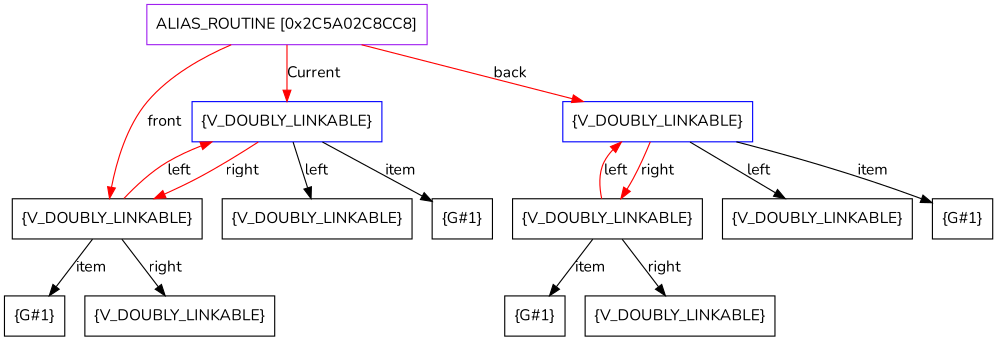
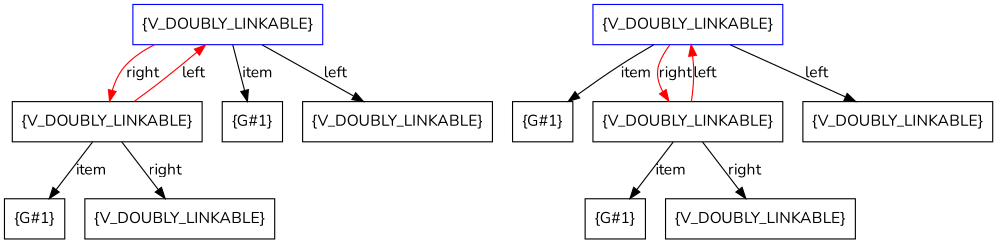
(287, 25) -> none
